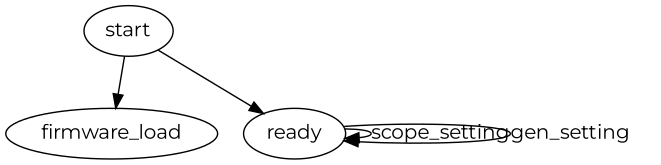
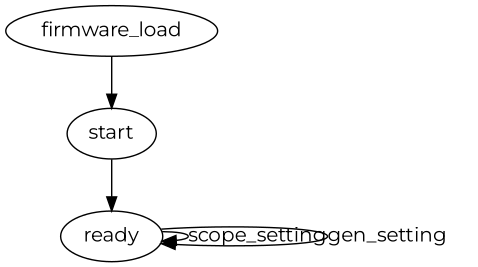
(121, 75) -> (112, 75)
